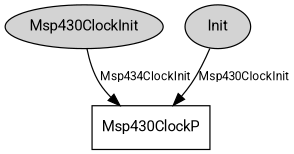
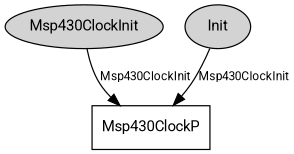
(146, 77) -> (146, 77)
